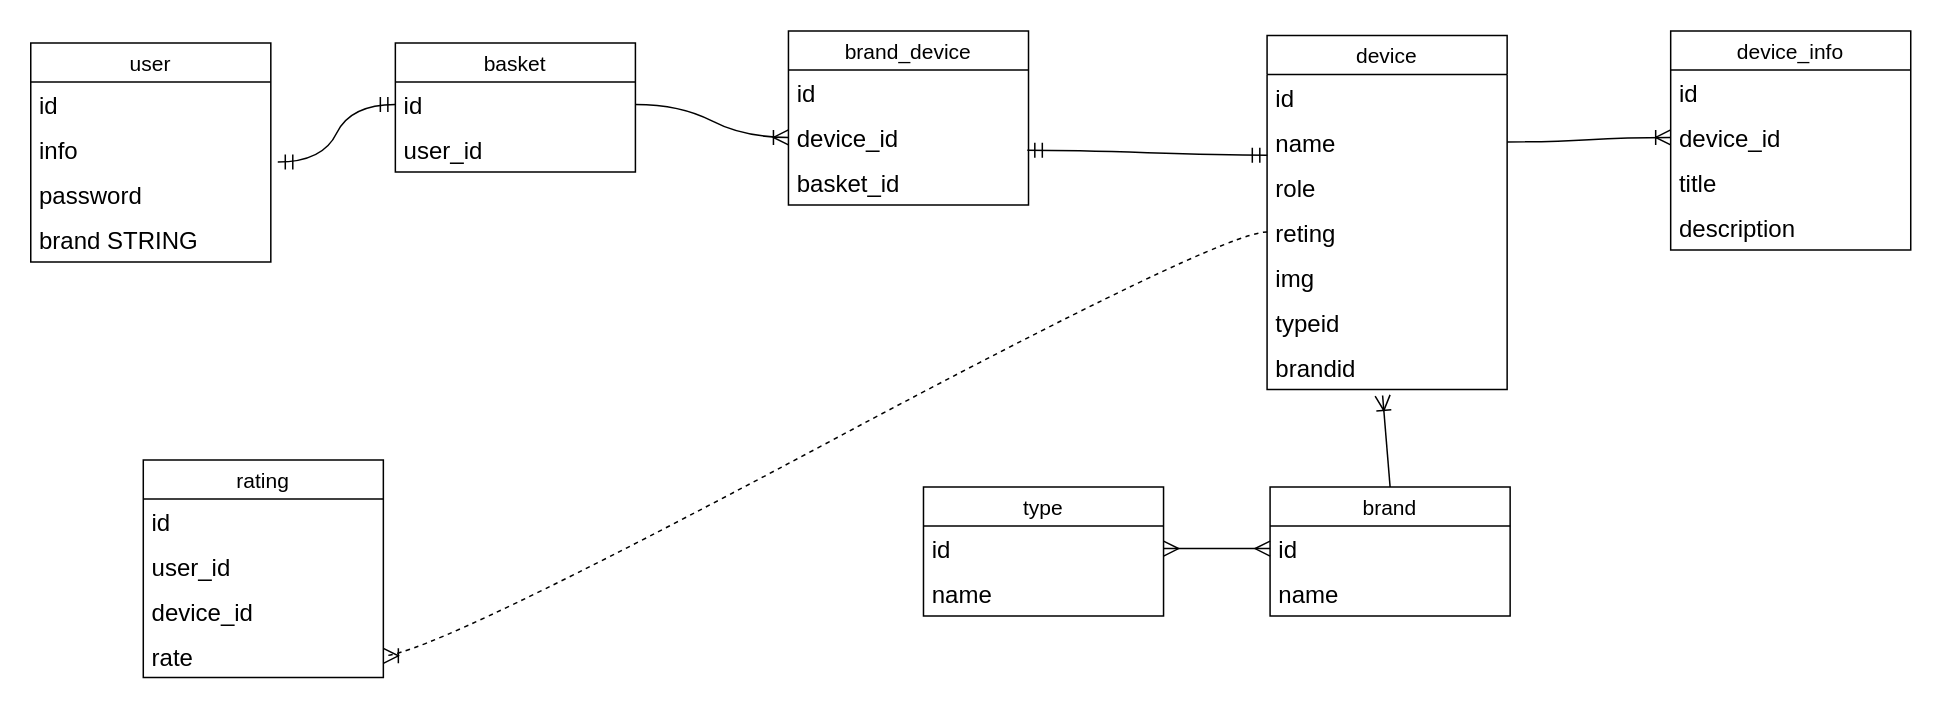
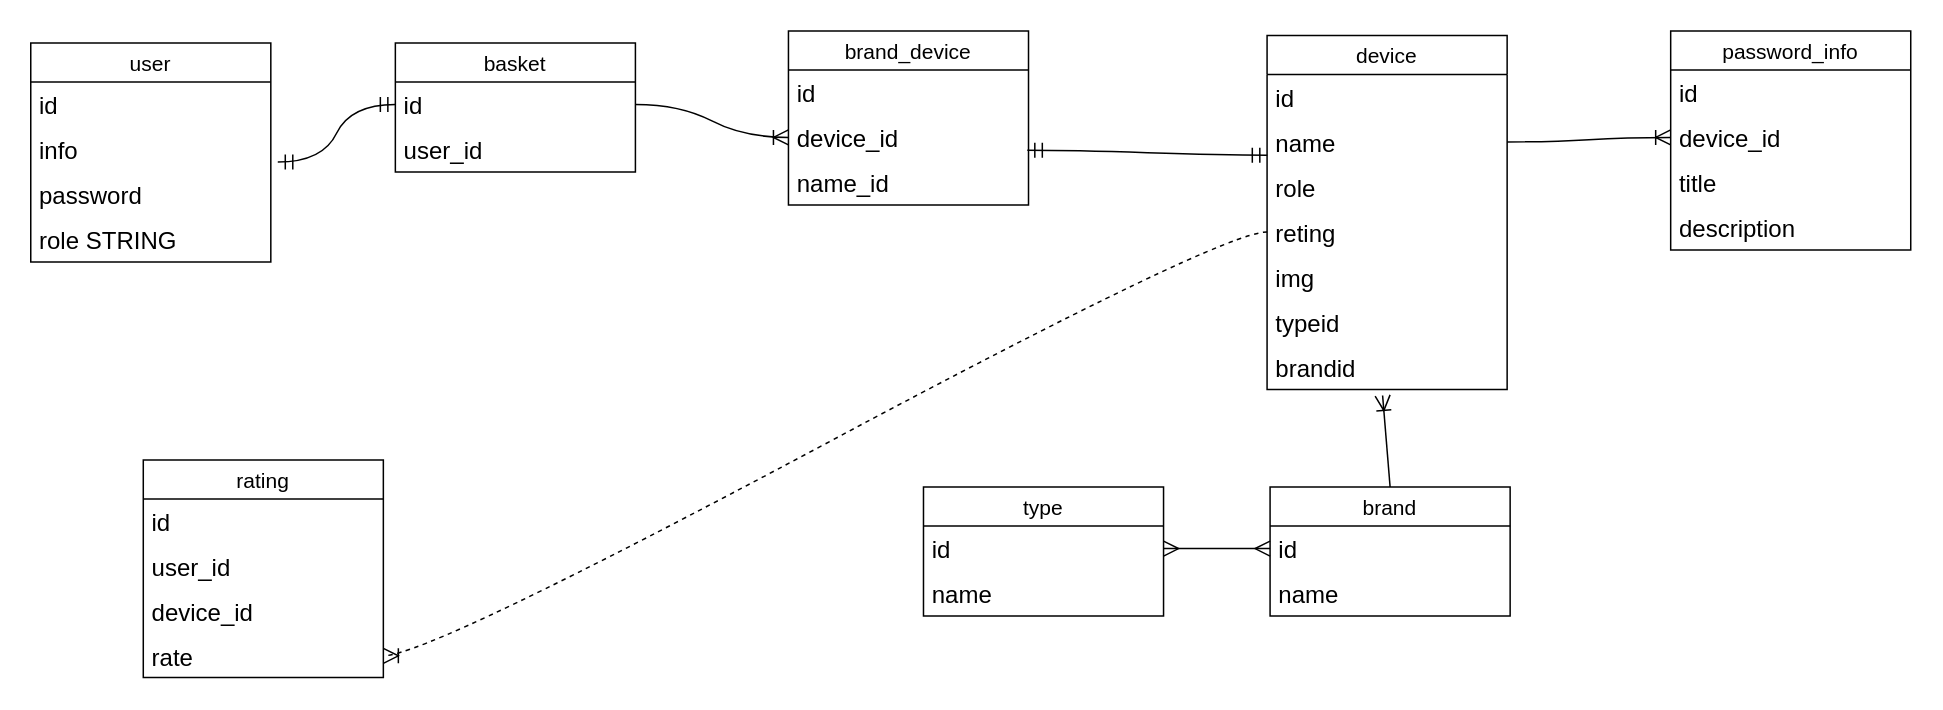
(1790, 52) -> (1790, 52)
(855, 185) -> (841, 185)
(117, 242) -> (107, 242)
